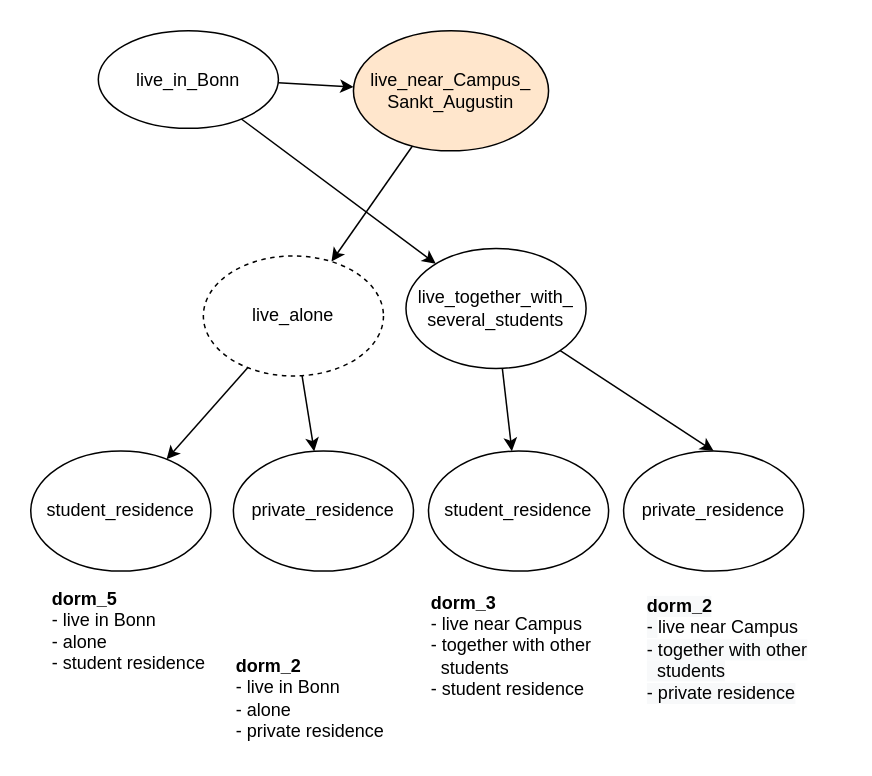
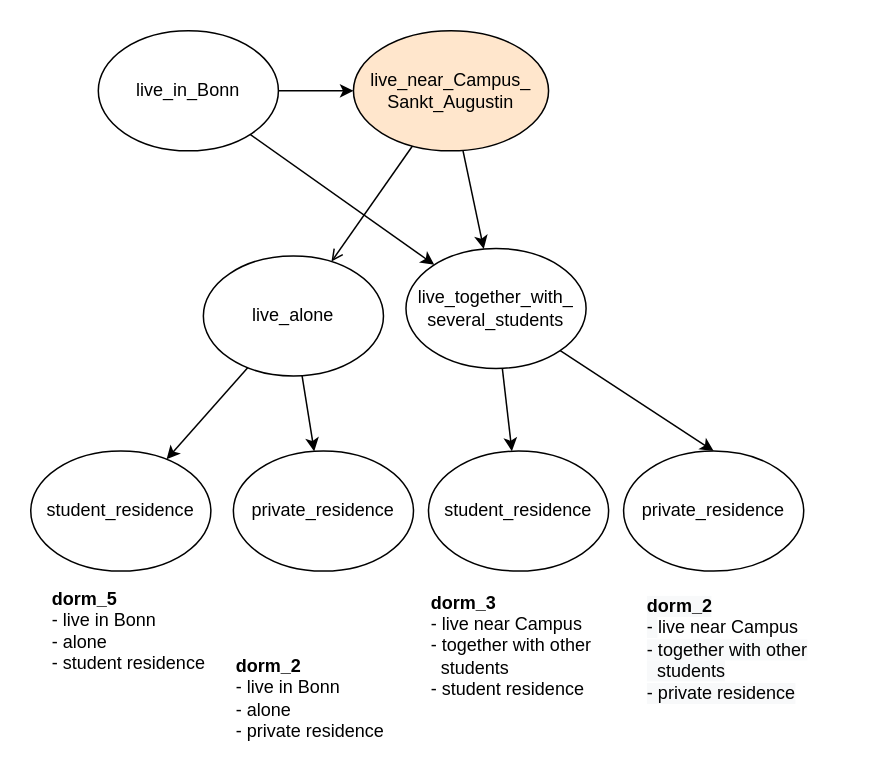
(188, 80) -> (188, 91)
none -> (472, 194)
(338, 252) -> (336, 255)
(293, 316) -> (293, 316)
